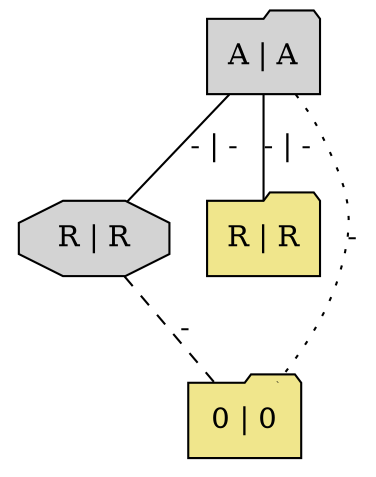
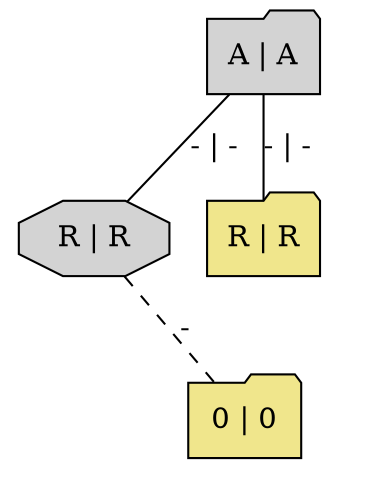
(347, 241) -> none
